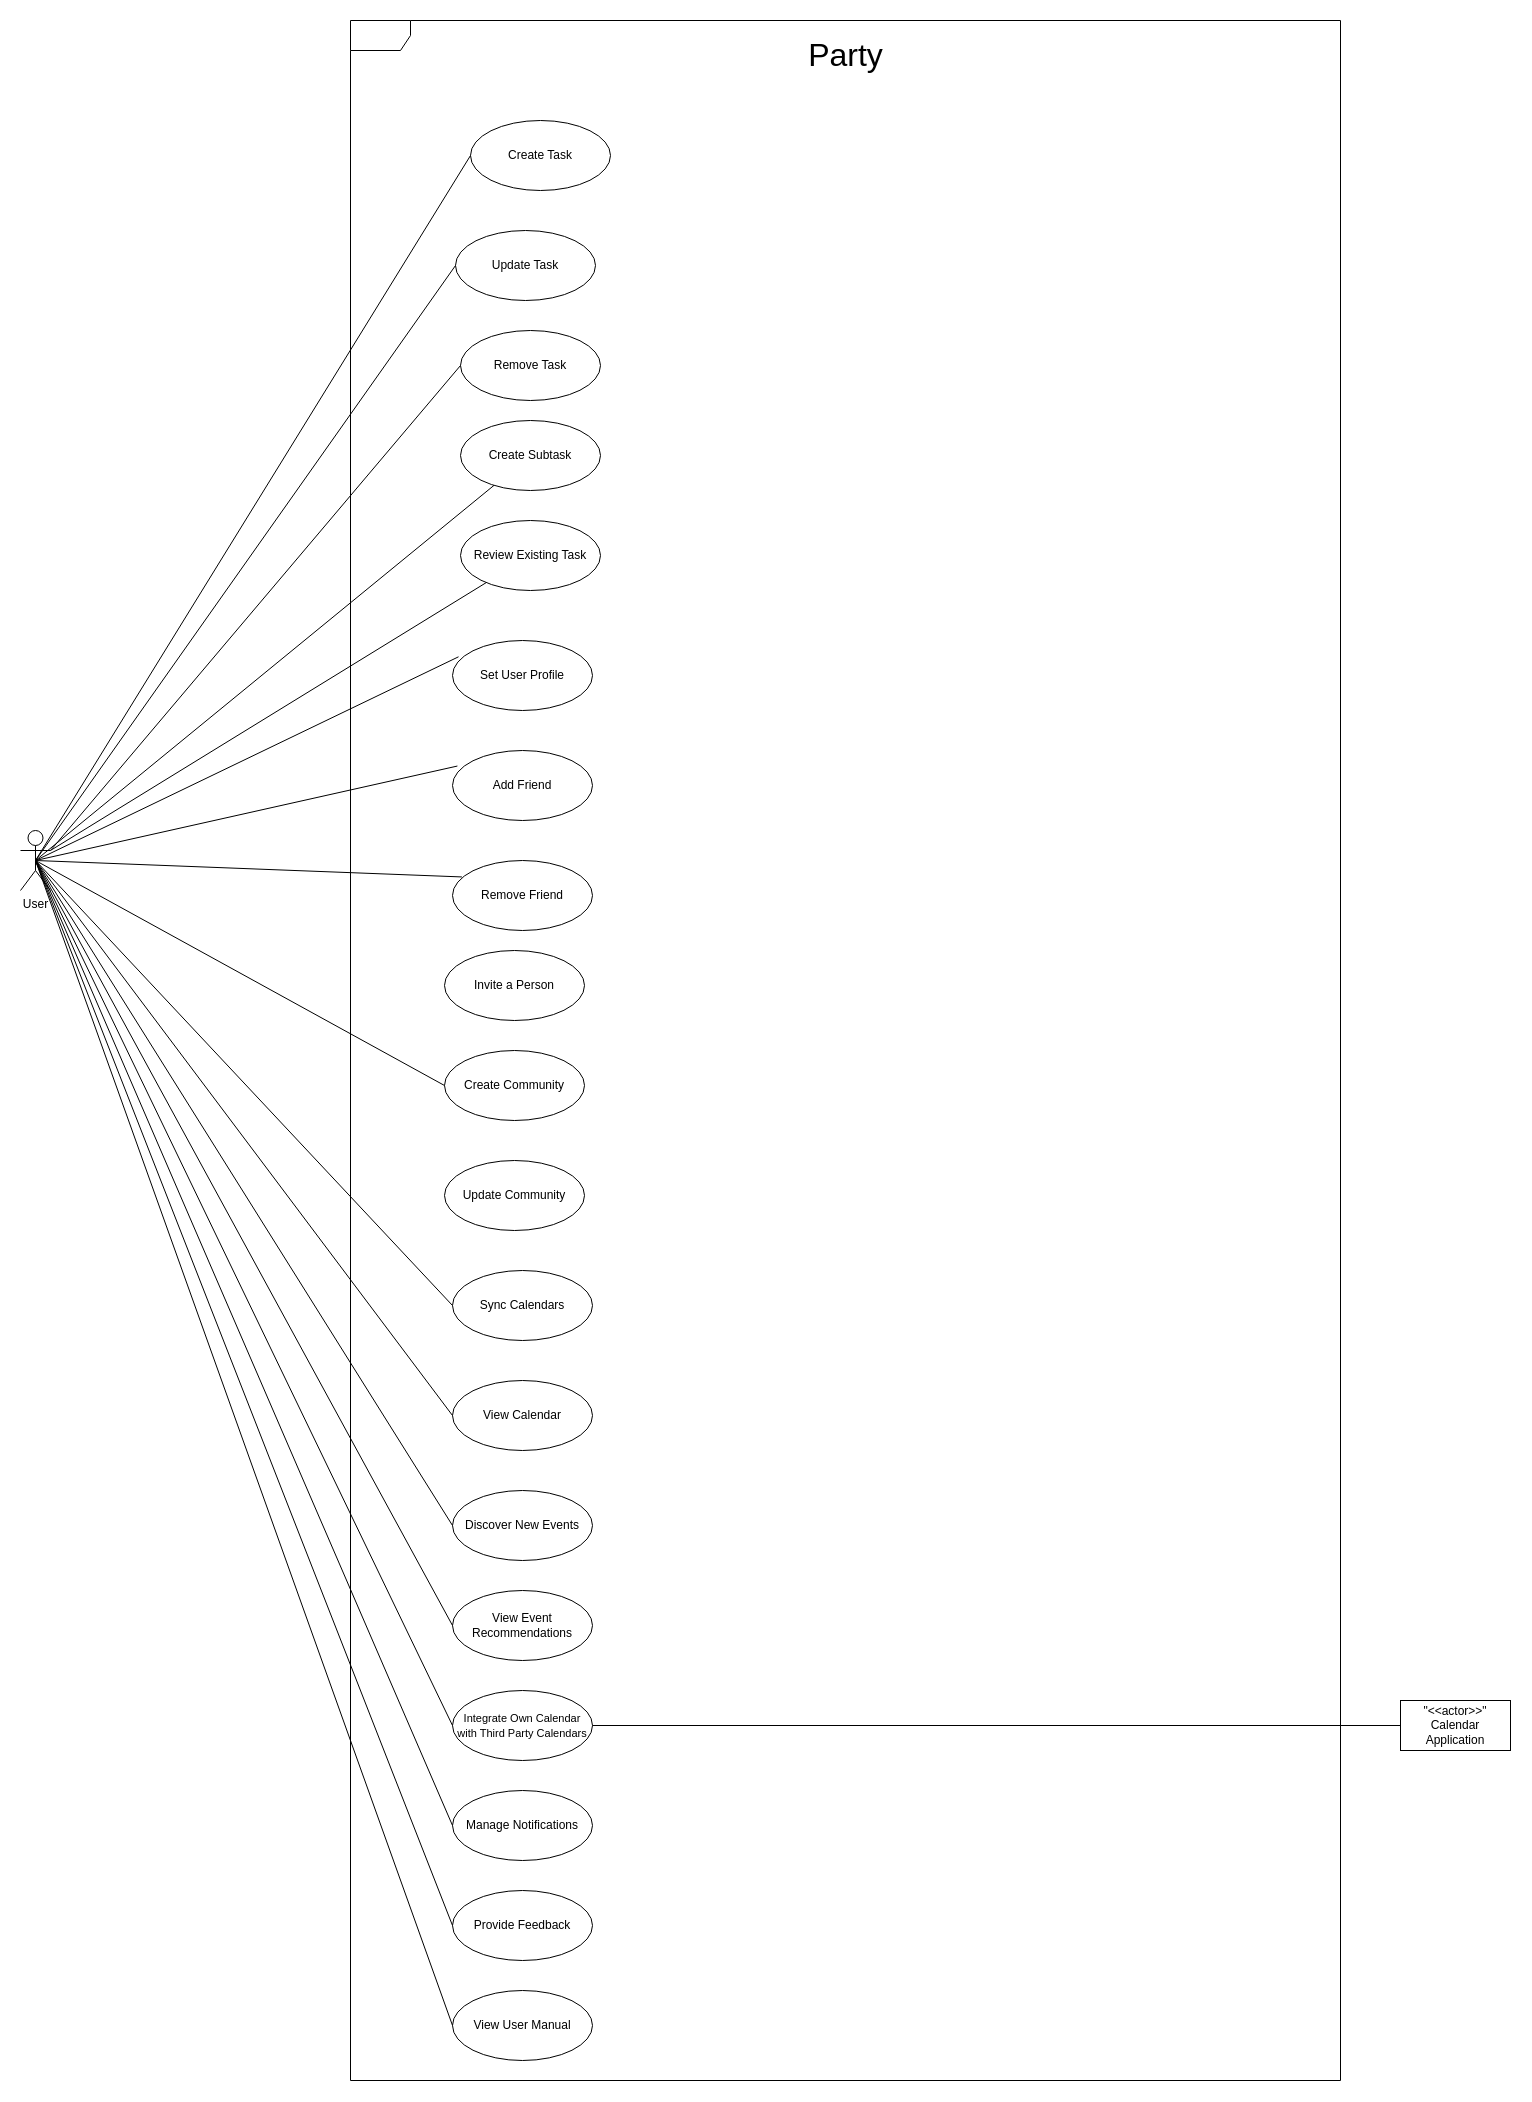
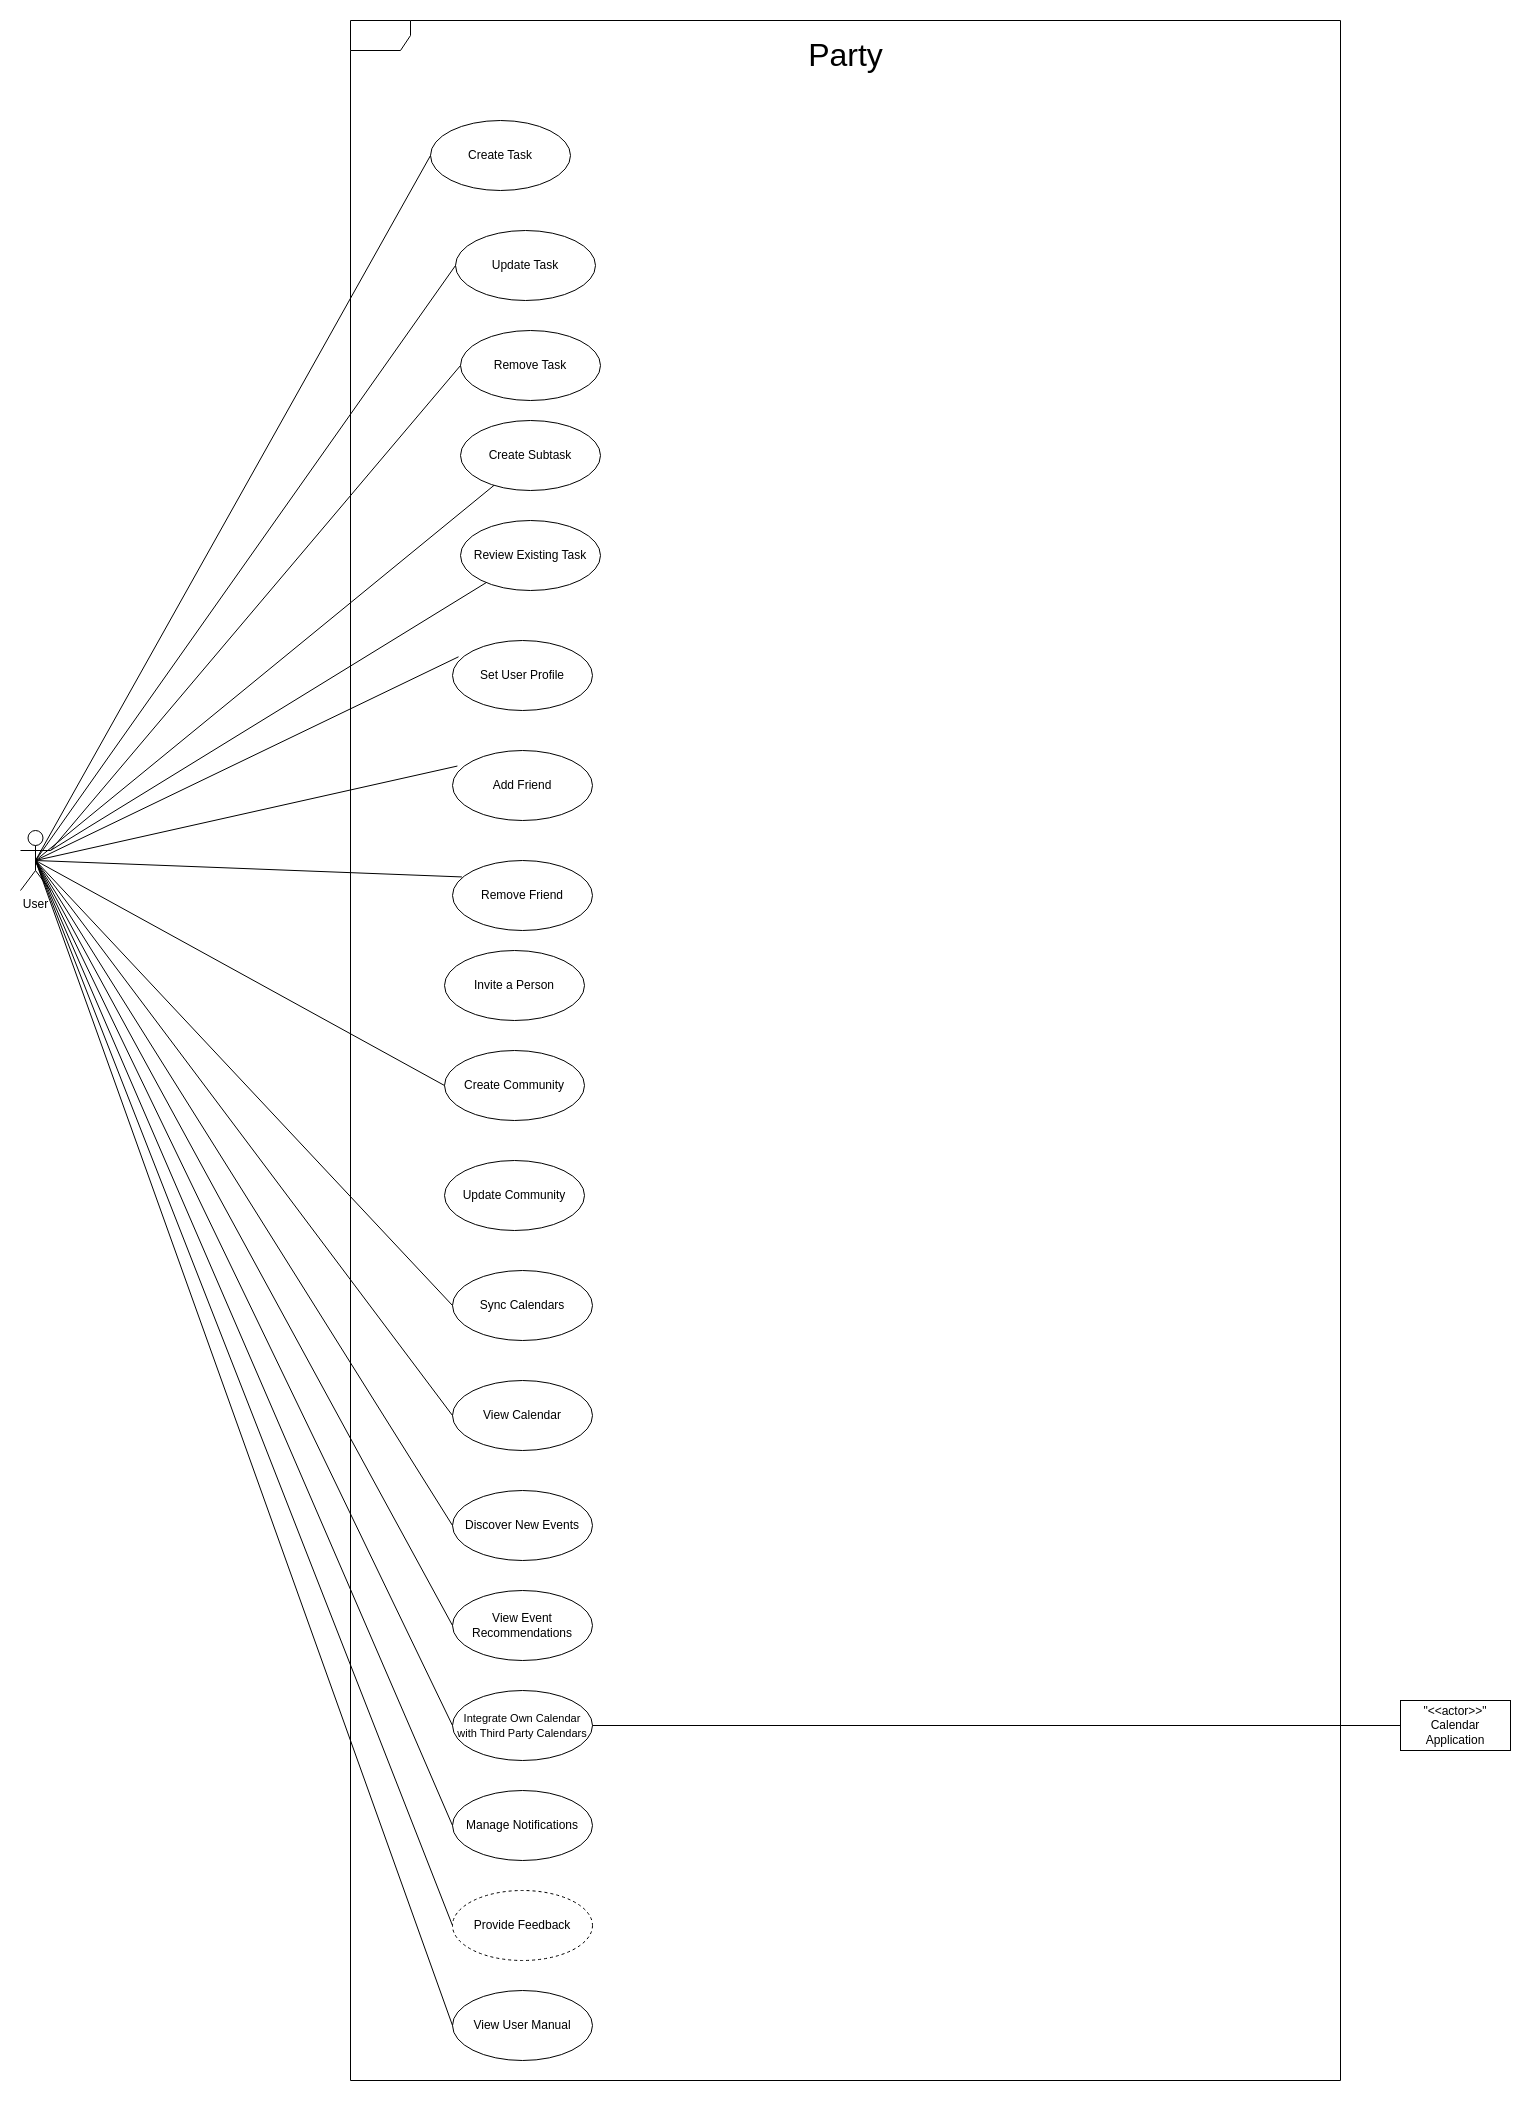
(541, 156) -> (501, 156)
(523, 1926) -> (523, 1926)
